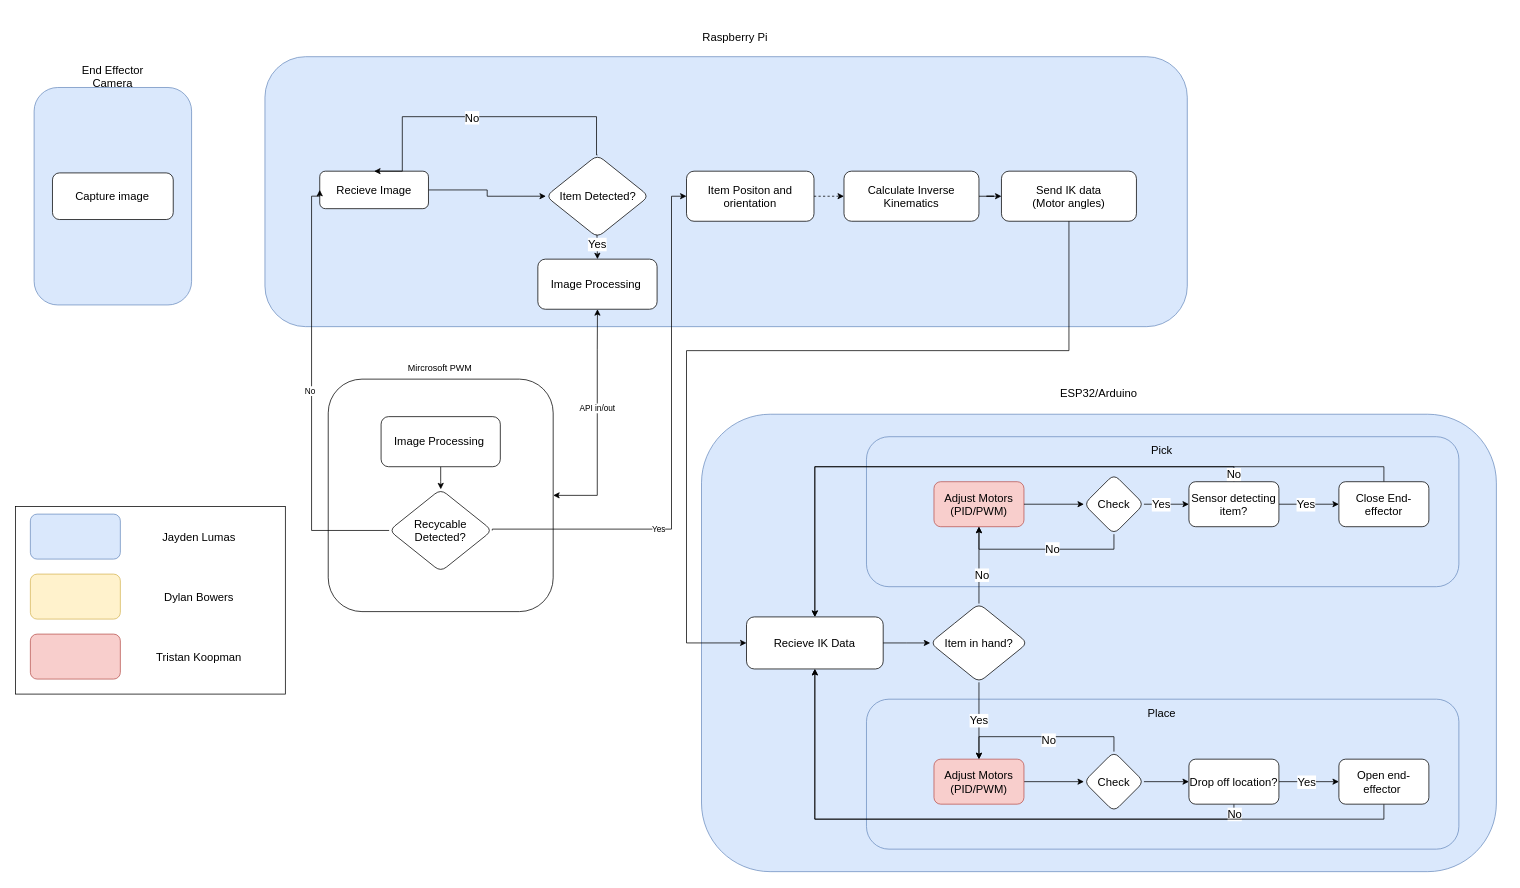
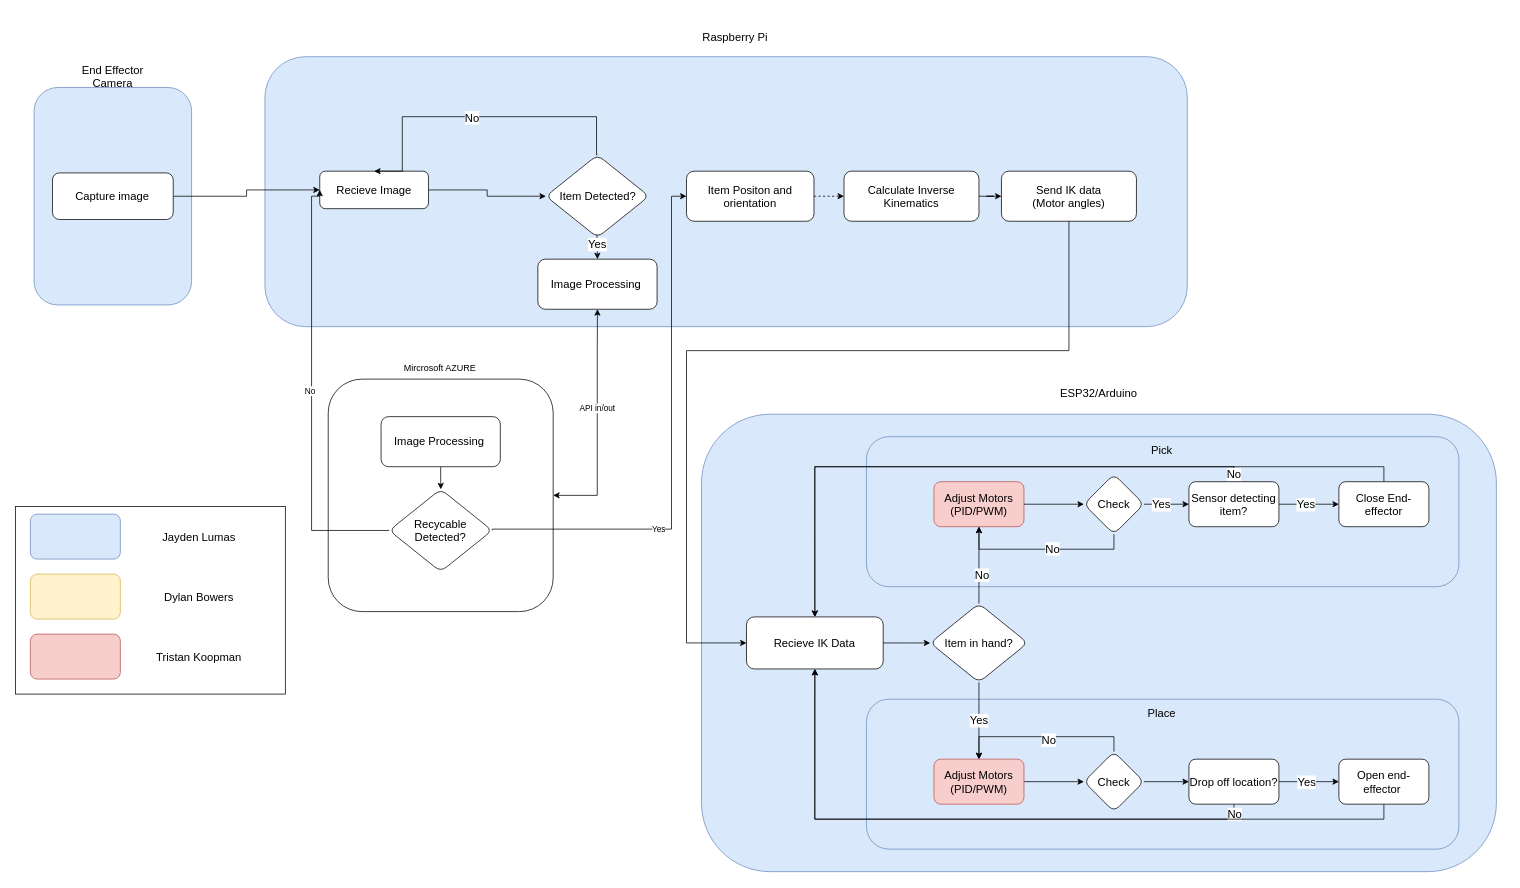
none -> (213, 196)
(440, 368) -> (440, 368)
